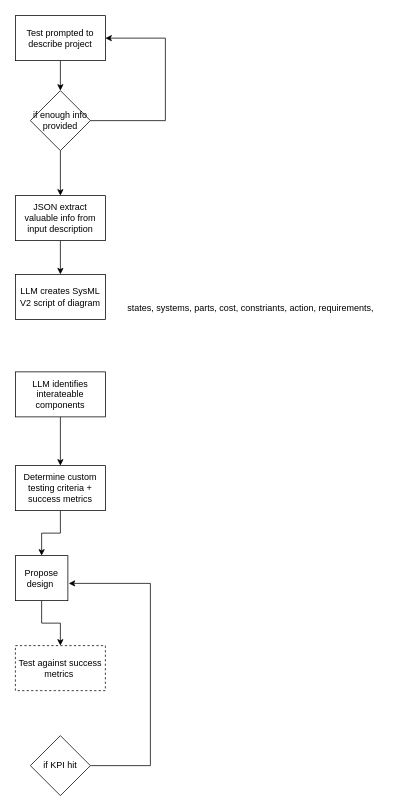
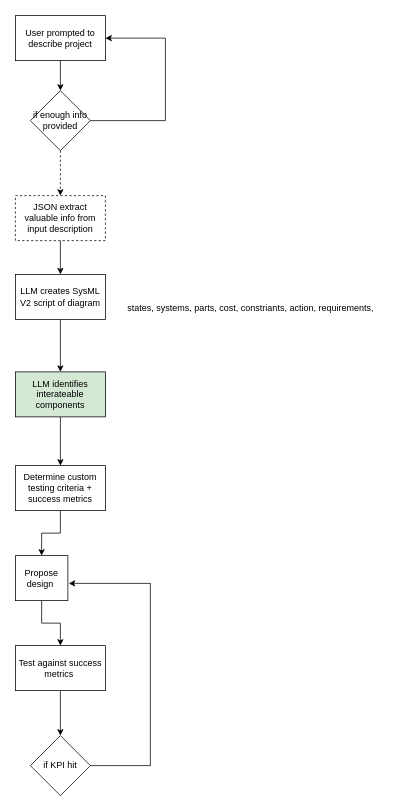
(60, 38) -> (60, 38)
(60, 170) -> (60, 170)
(60, 218) -> (60, 218)
none -> (60, 342)
(60, 394) -> (60, 394)
(60, 668) -> (60, 668)
none -> (60, 710)
